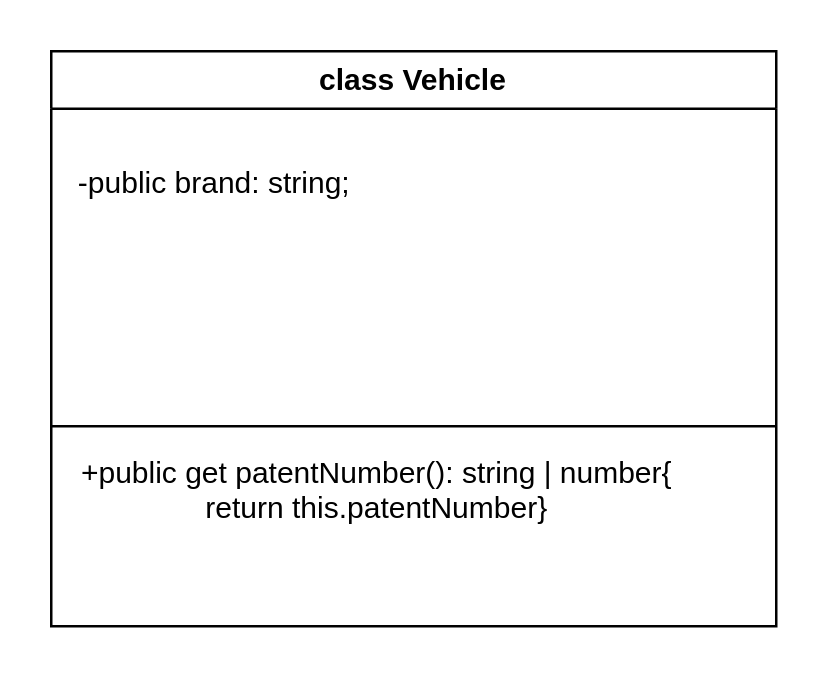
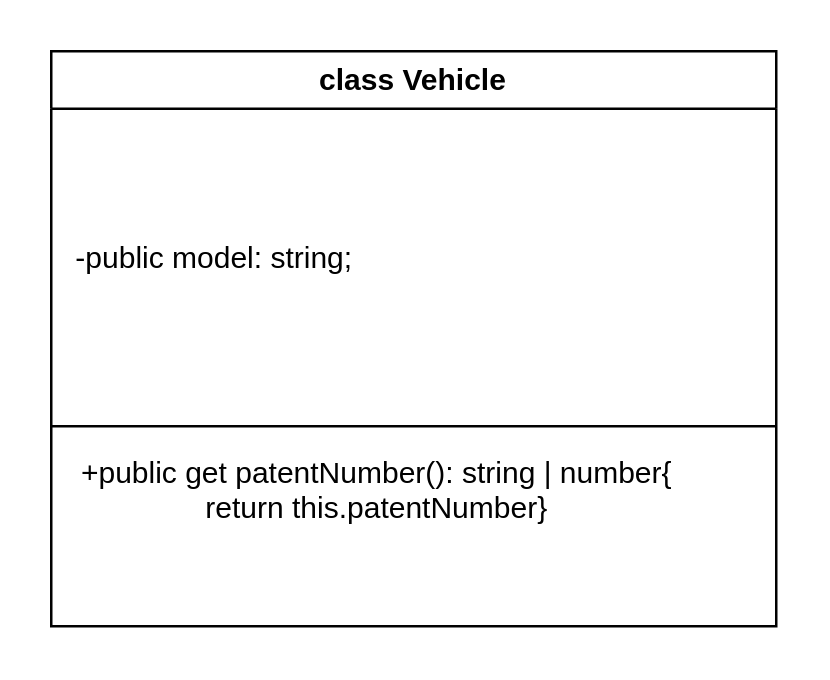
(214, 184) -> none
none -> (214, 259)
